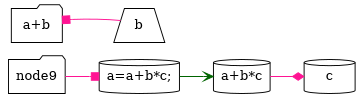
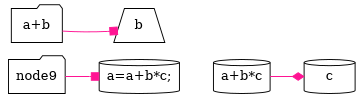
(96, 19) -> (85, 32)
(192, 76) -> none
